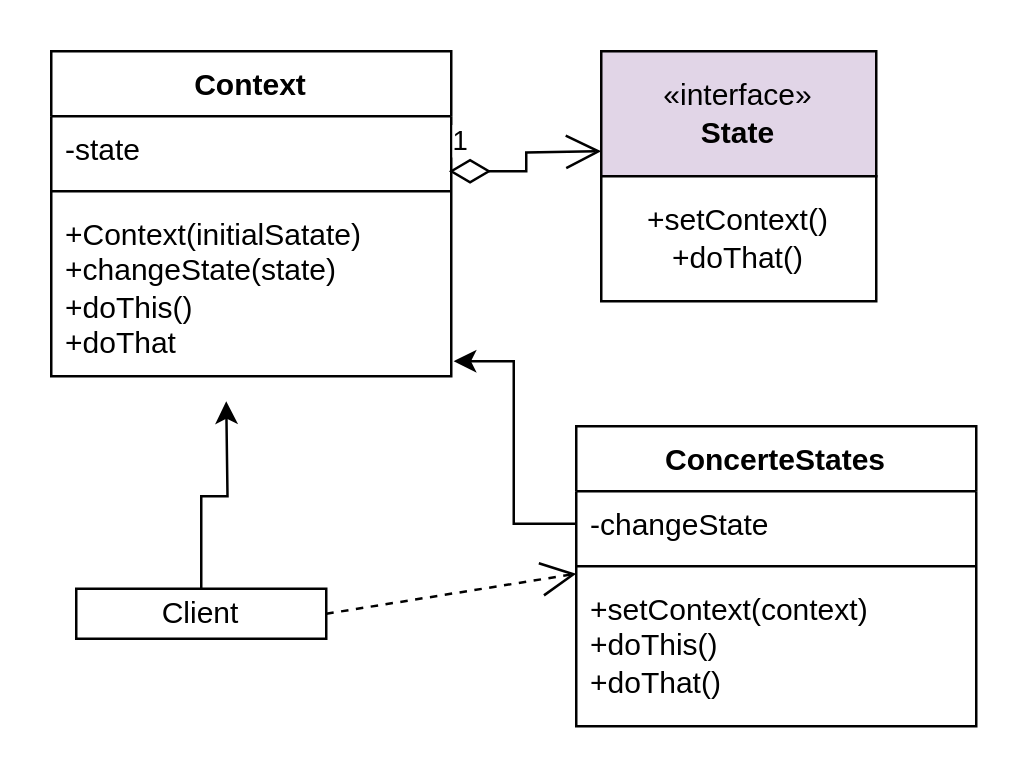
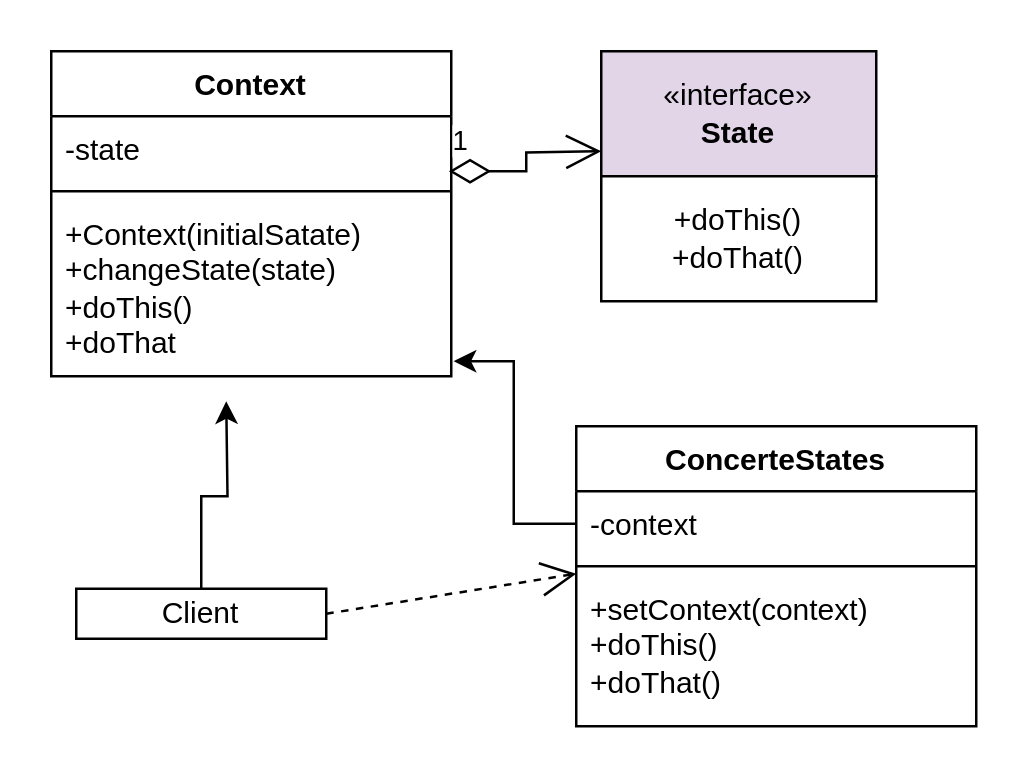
(739, 239) -> (739, 239)
(692, 527) -> (658, 527)
